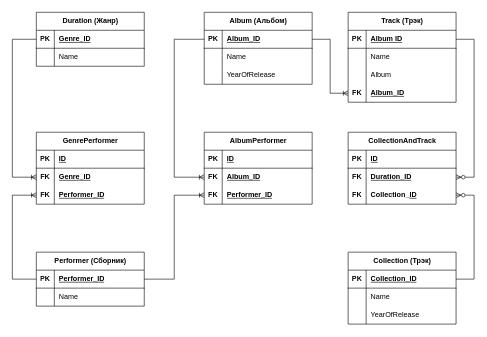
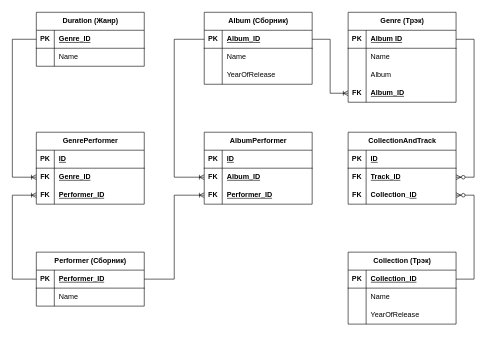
(259, 21) -> (259, 21)
(403, 21) -> (403, 21)
(392, 177) -> (387, 177)
